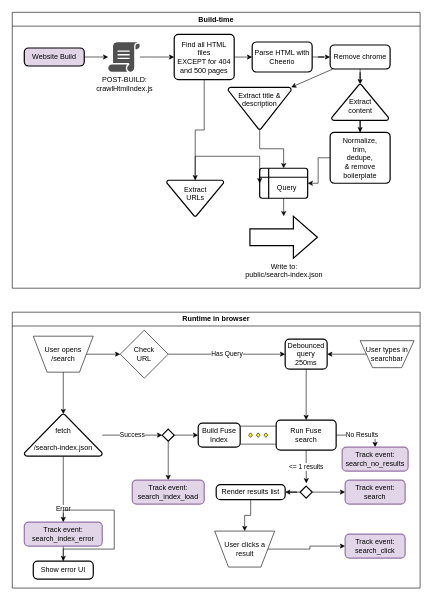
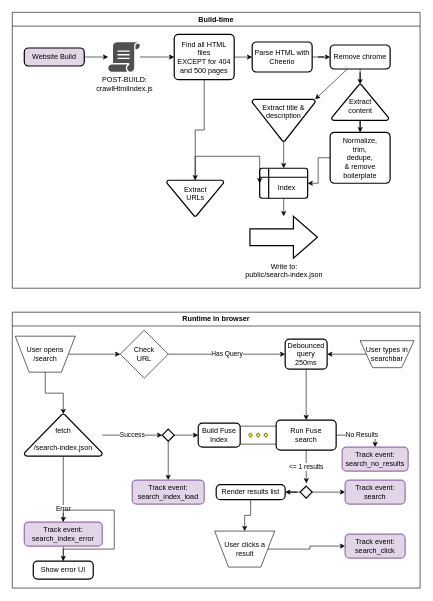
(260, 108) -> (284, 120)
(284, 183) -> (284, 183)
(63, 354) -> (45, 354)
